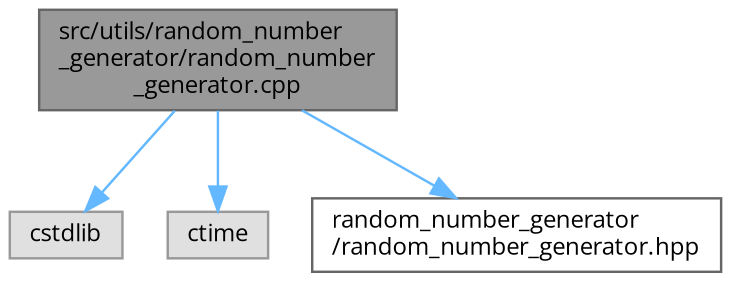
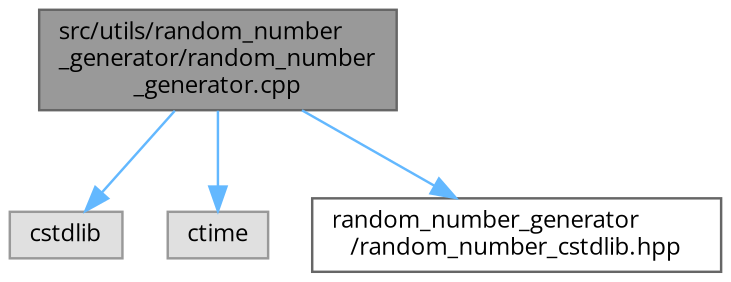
(517, 235) -> (517, 235)
